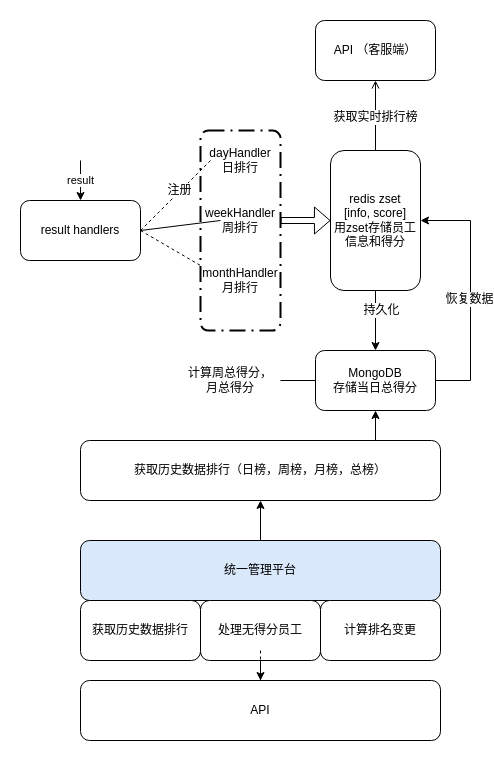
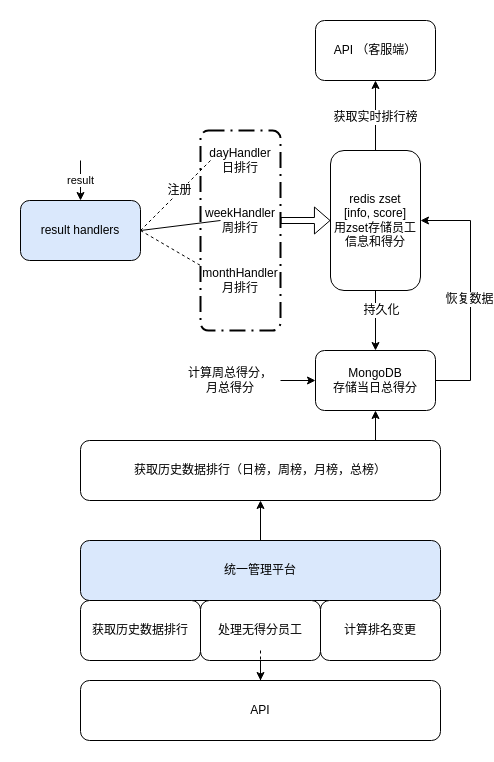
(376, 87) -> (376, 89)
(81, 231) -> (81, 231)
(310, 381) -> (307, 381)
